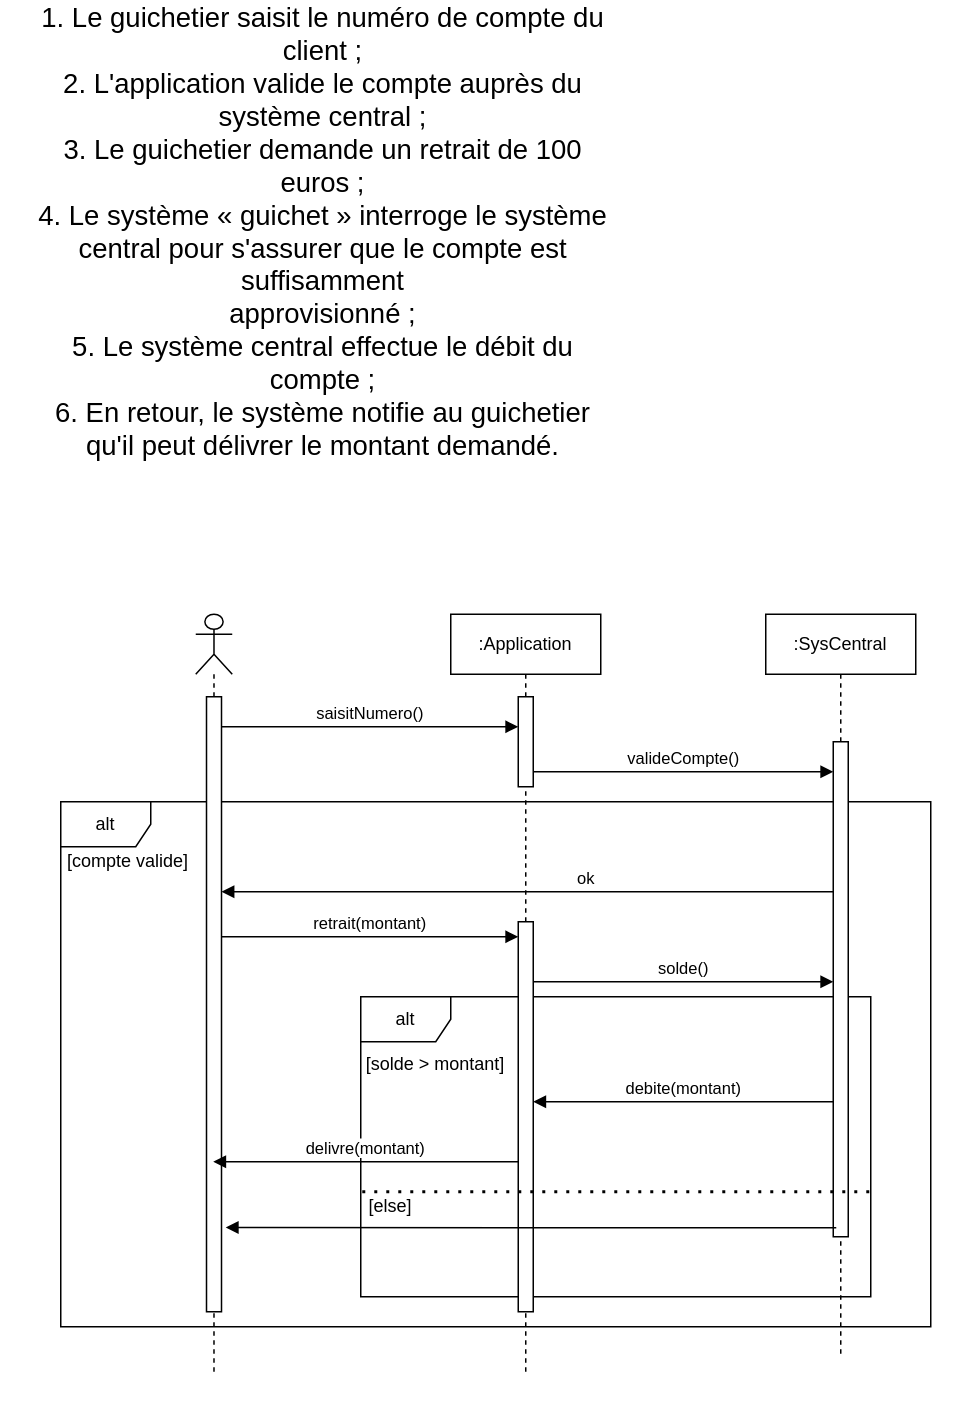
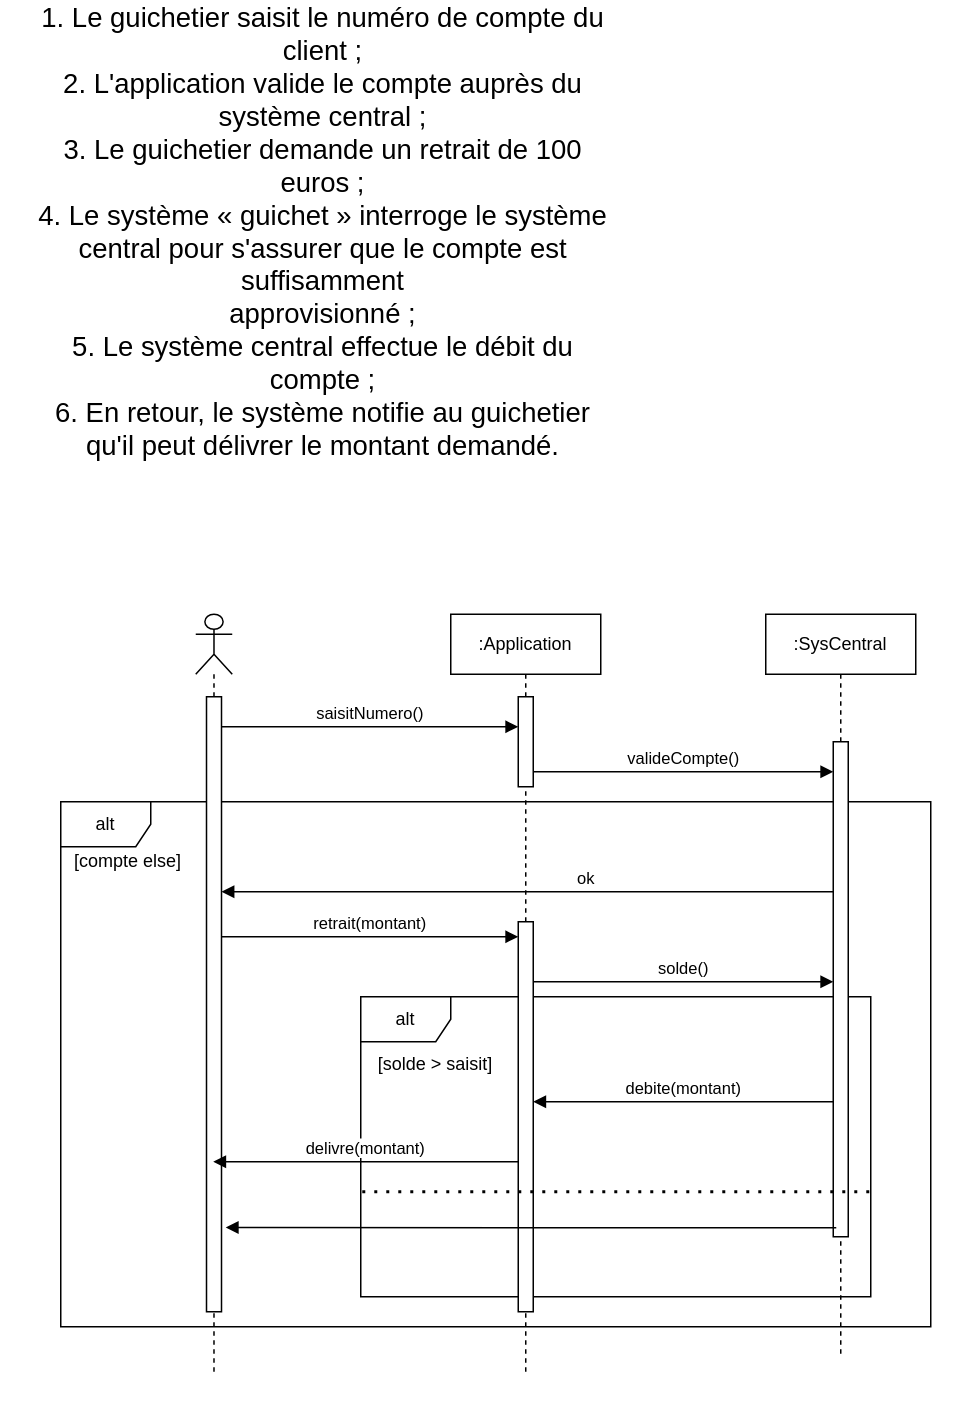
(128, 862) -> (128, 862)
(436, 1064) -> (436, 1064)
(391, 1207) -> none
